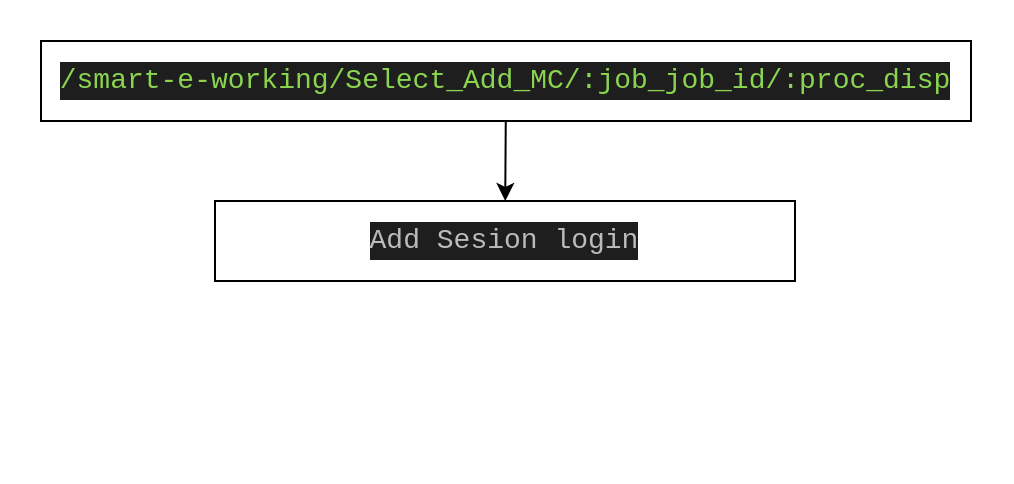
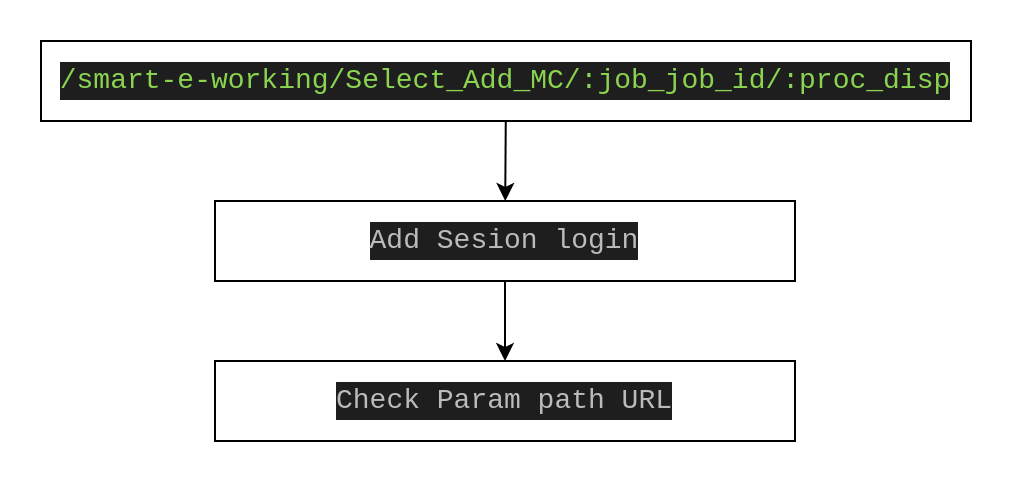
none -> (505, 314)
none -> (505, 401)
